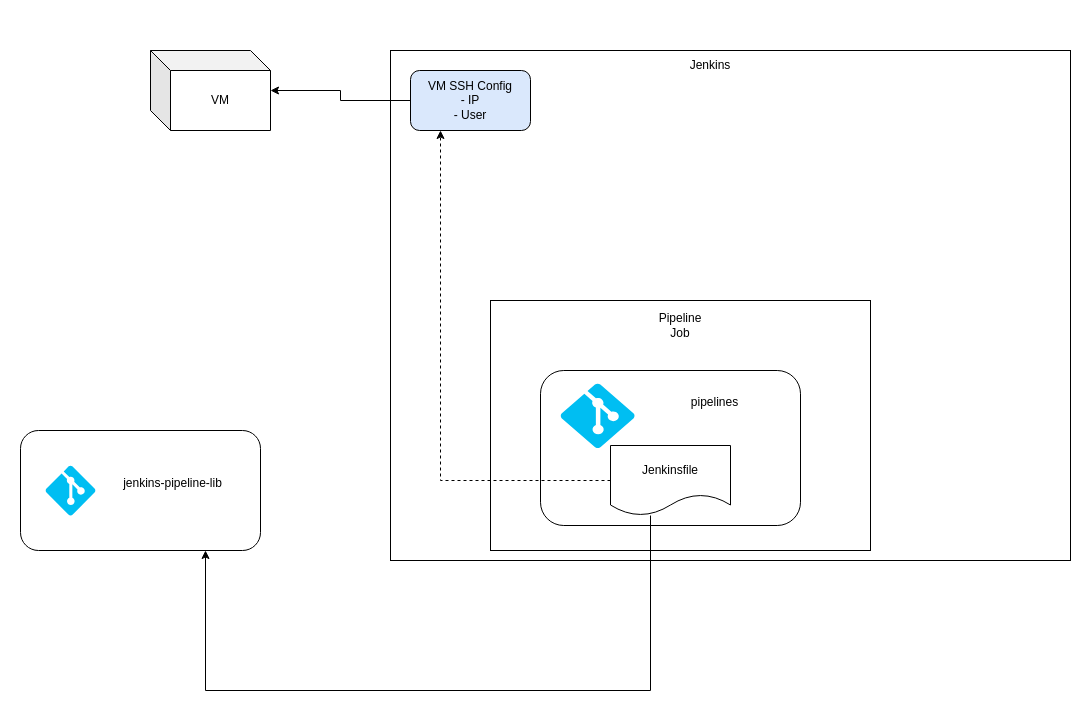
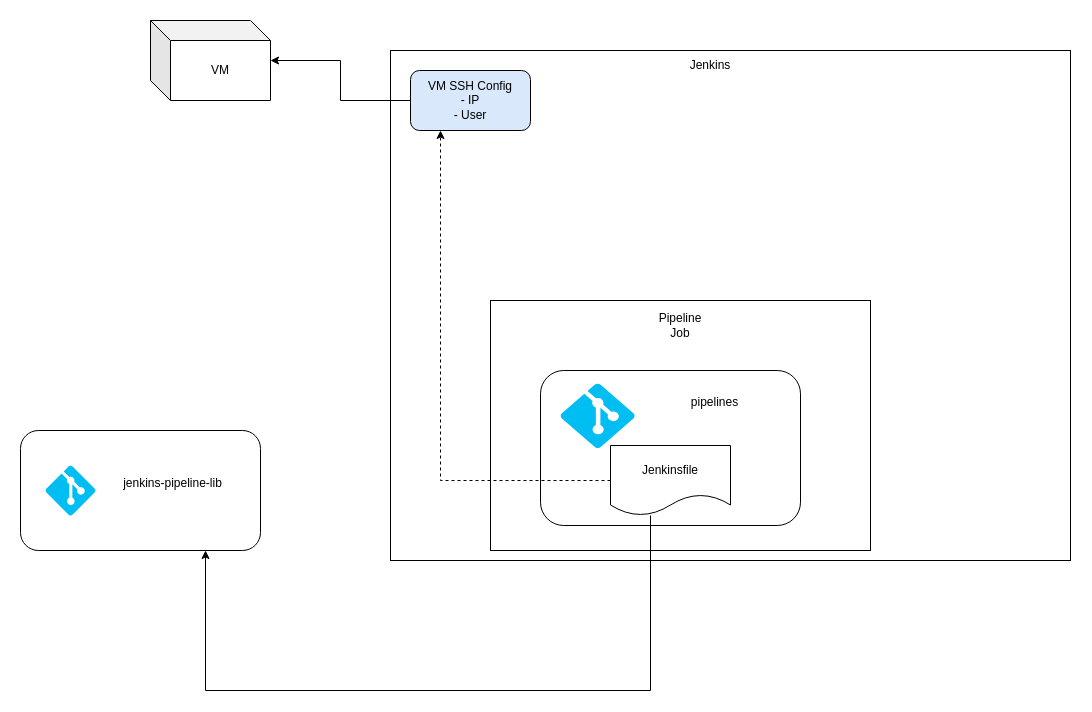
(211, 91) -> (211, 61)
